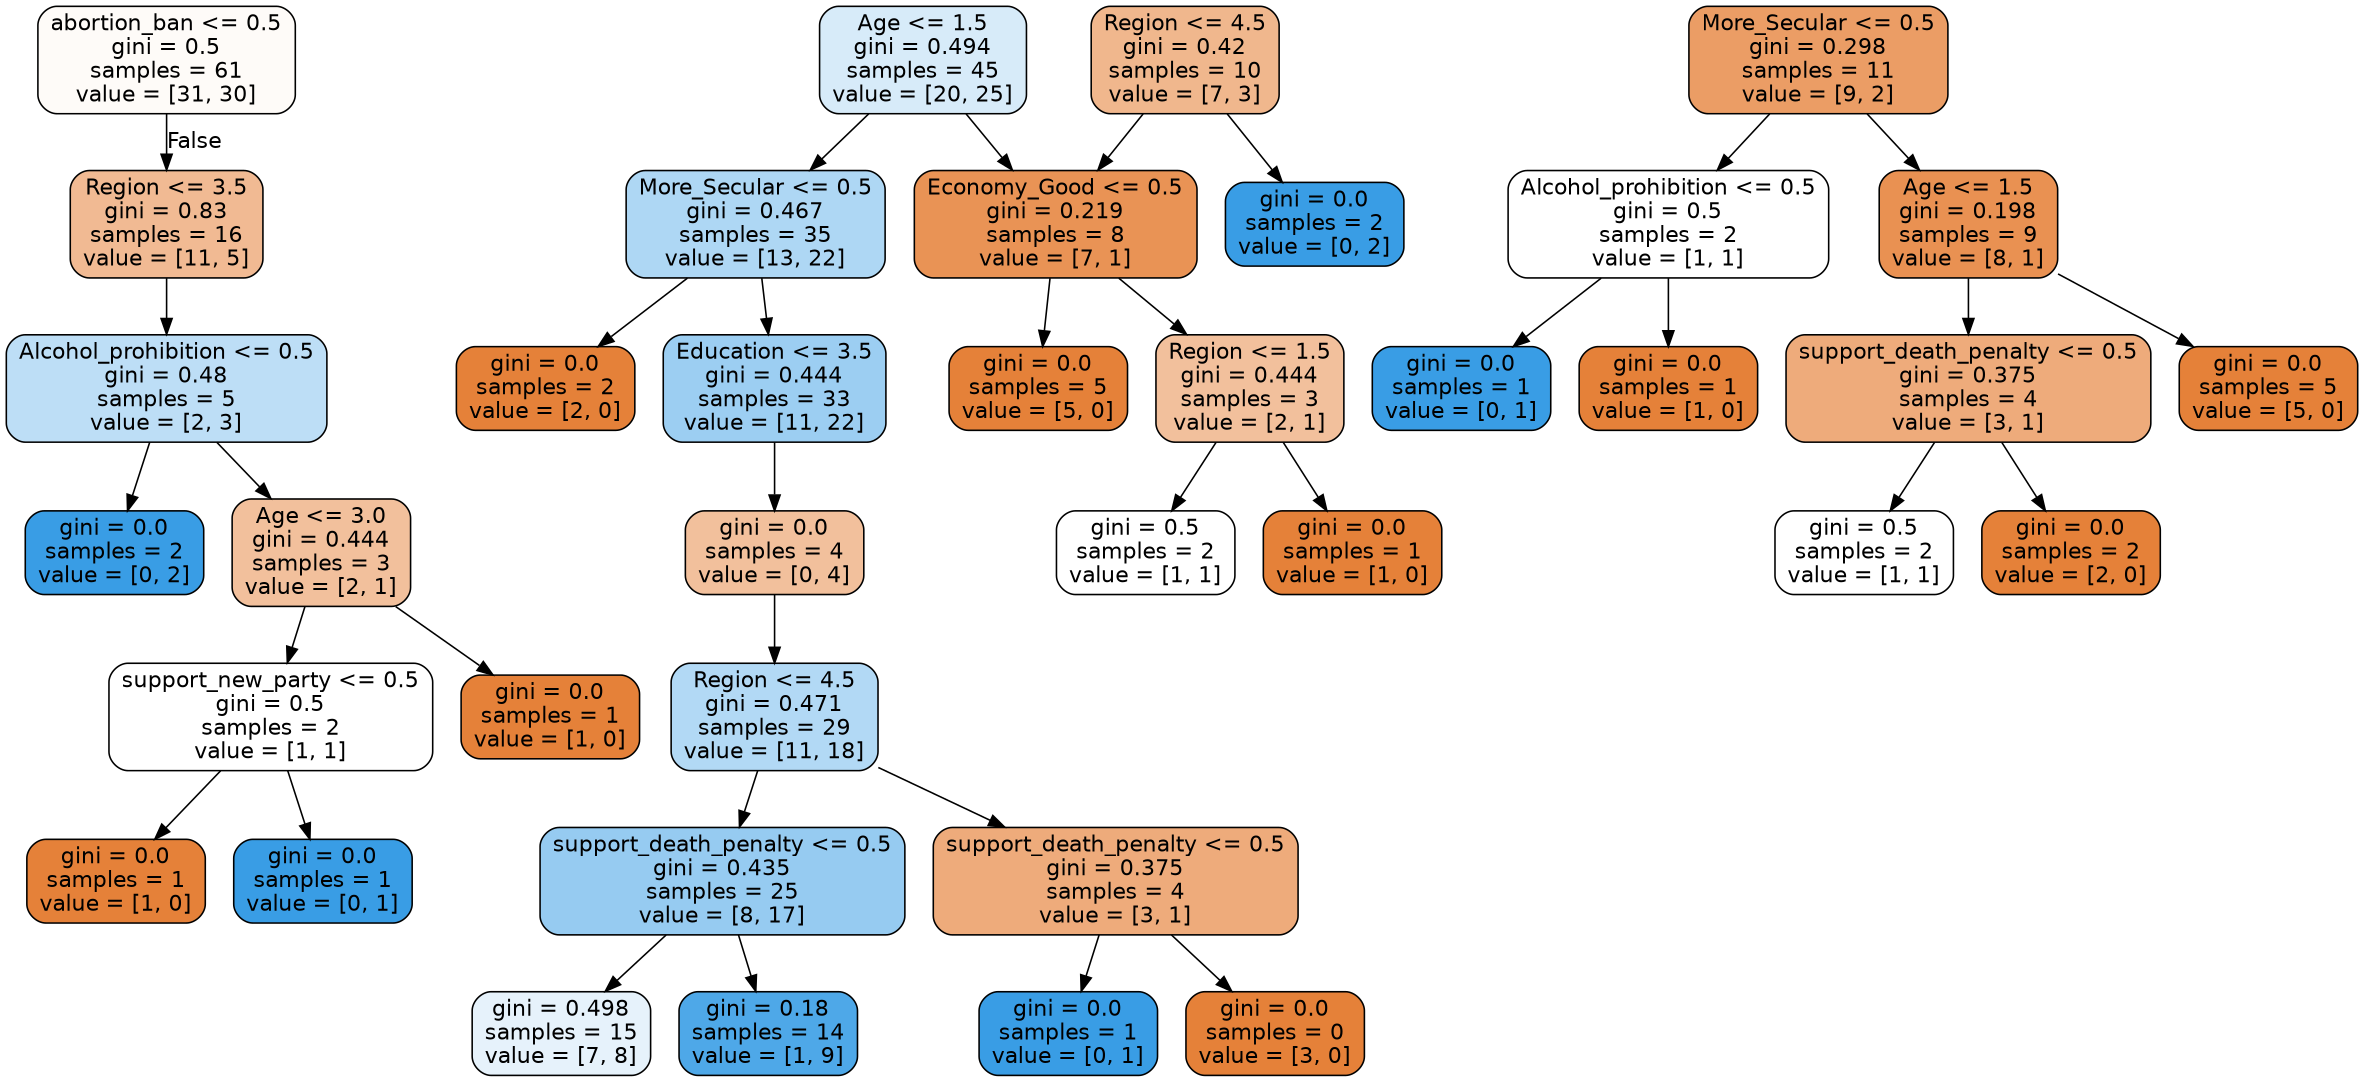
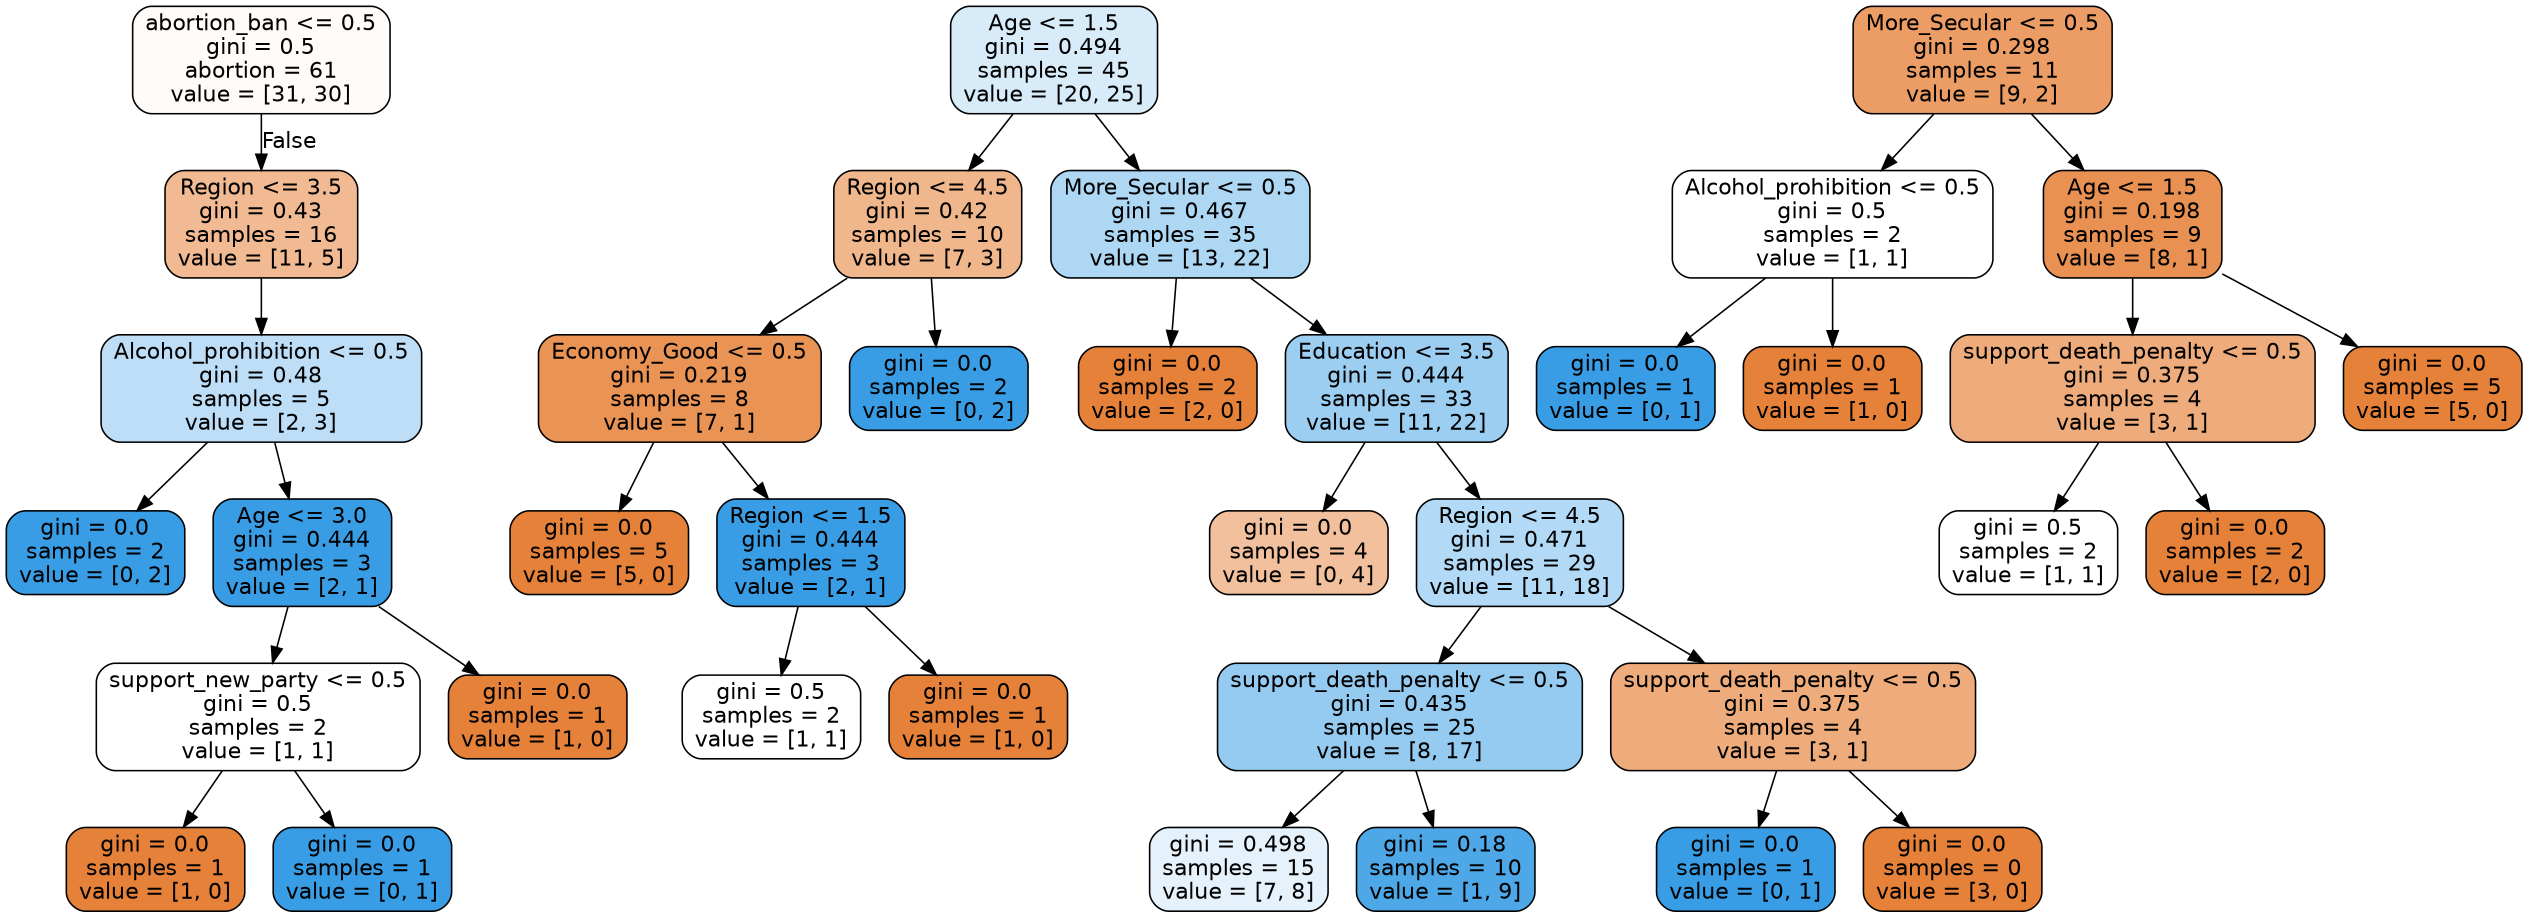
(167, 60) -> (261, 60)
(984, 136) -> (996, 136)
(167, 224) -> (261, 224)
(1250, 388) -> (811, 553)
(321, 553) -> (302, 553)
(775, 621) -> (1453, 464)
(768, 1034) -> (1446, 869)
